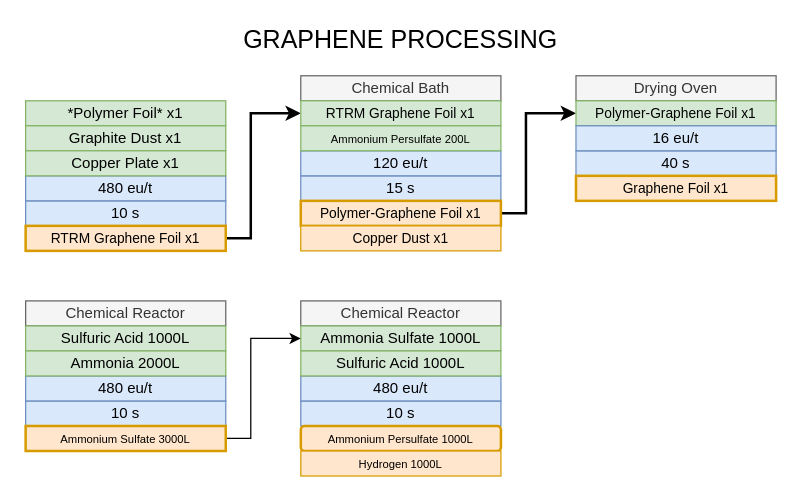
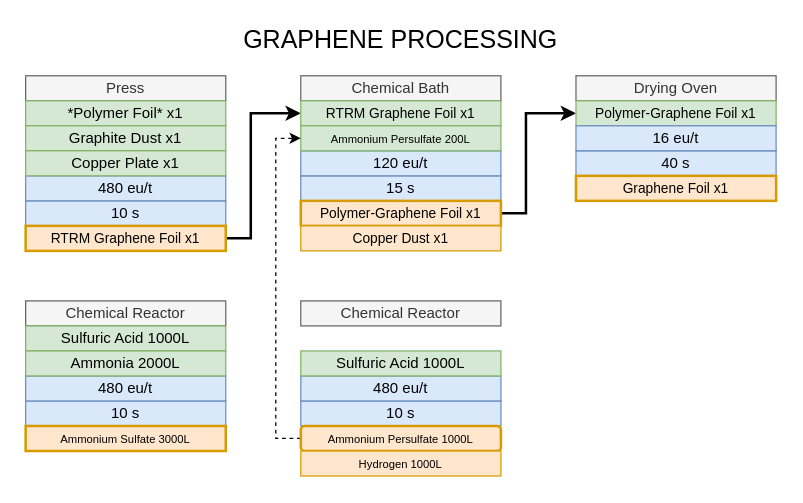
none -> (126, 88)
none -> (276, 293)
(401, 338) -> none
(251, 380) -> none
